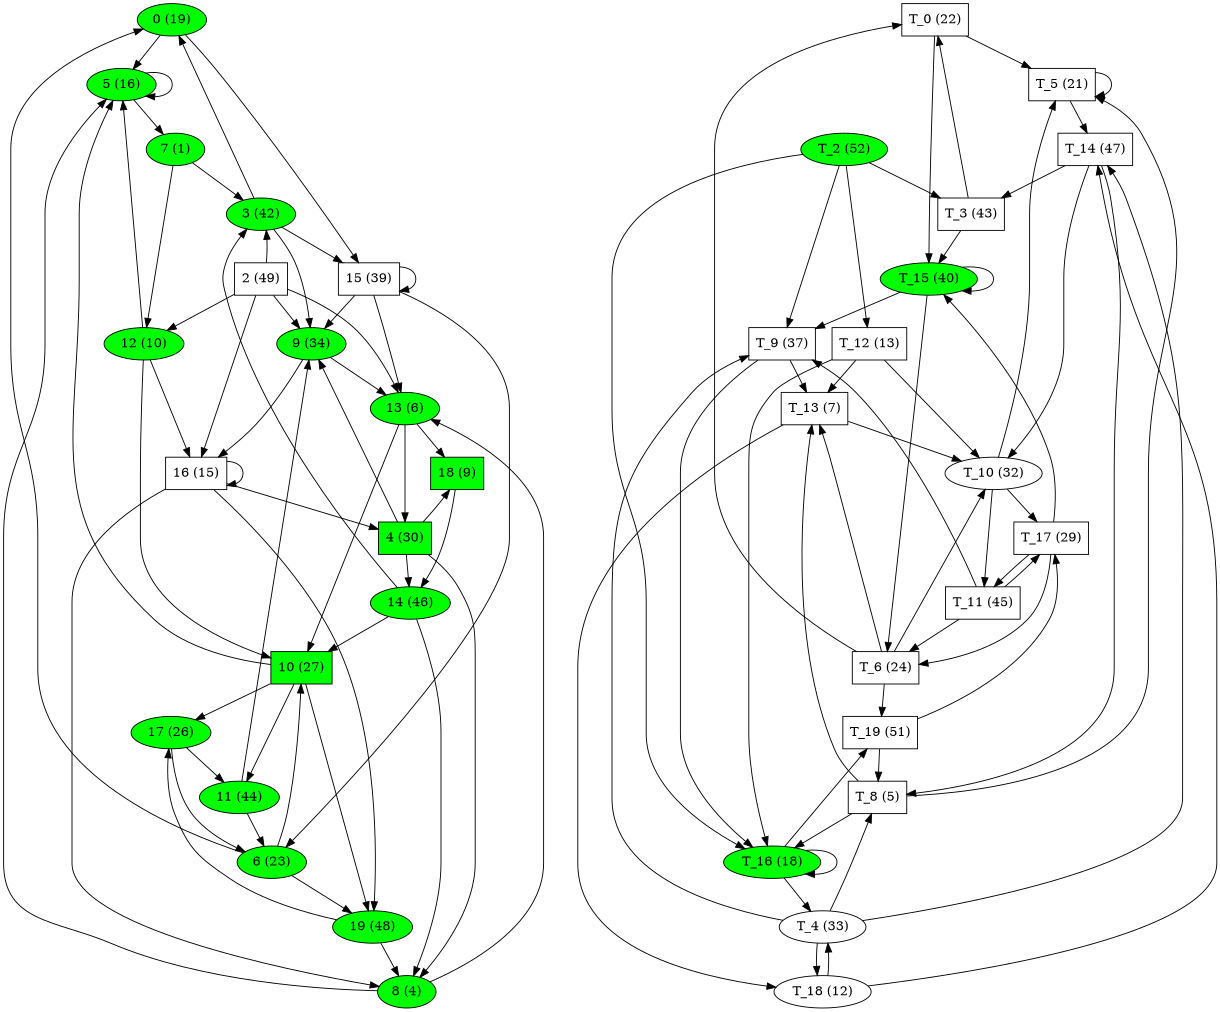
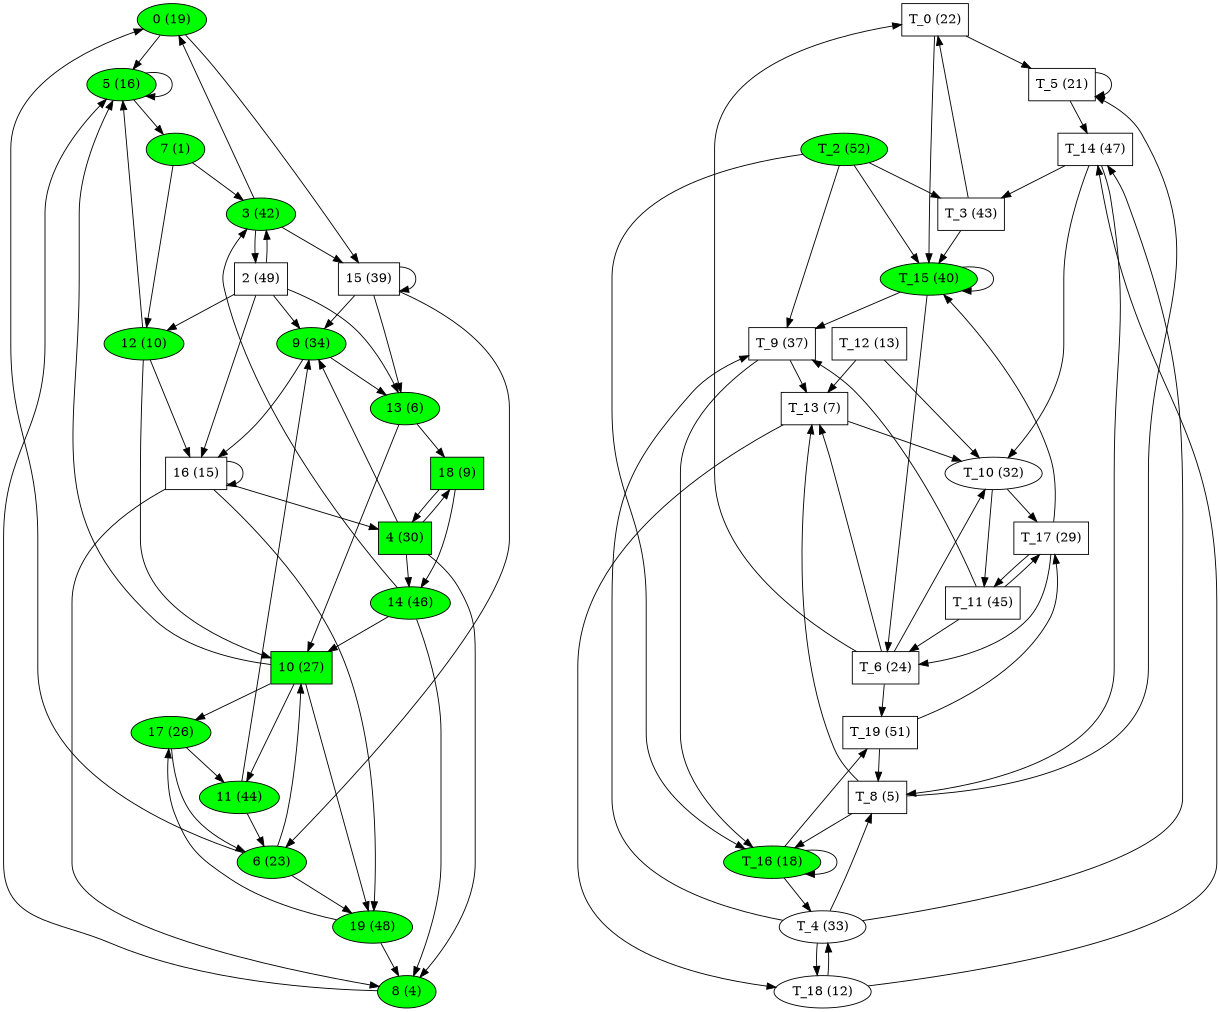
(856, 242) -> (884, 210)
(298, 271) -> (255, 242)
(1029, 284) -> none
(405, 469) -> (428, 502)
(749, 578) -> none
(544, 705) -> none
